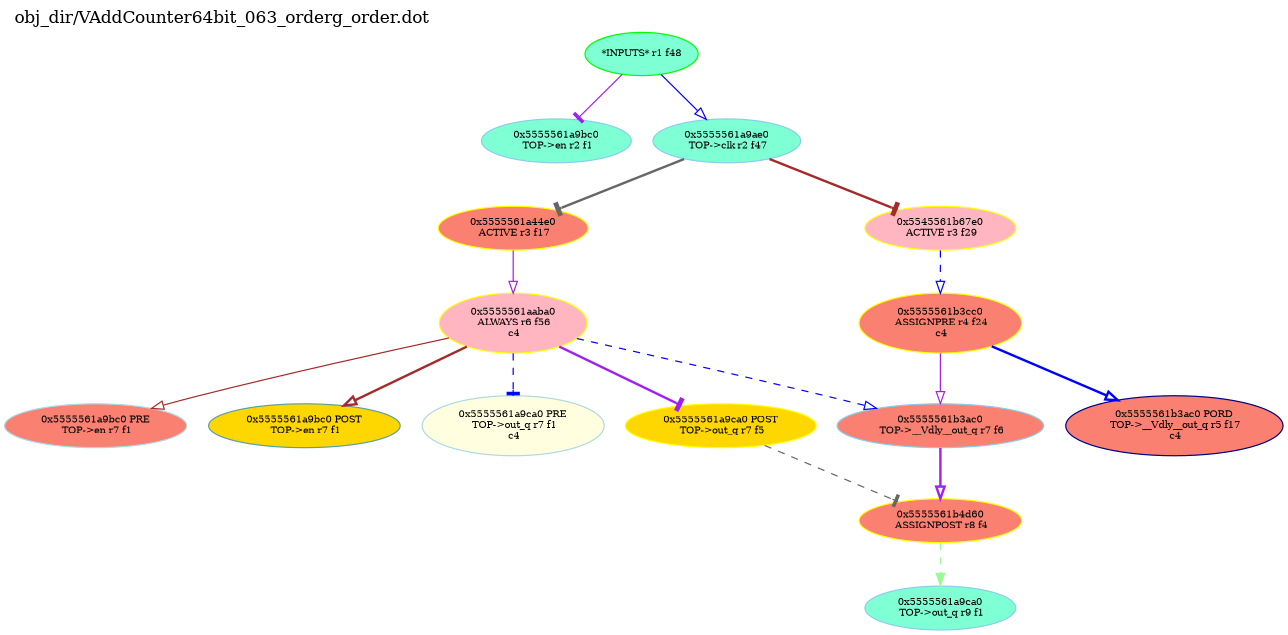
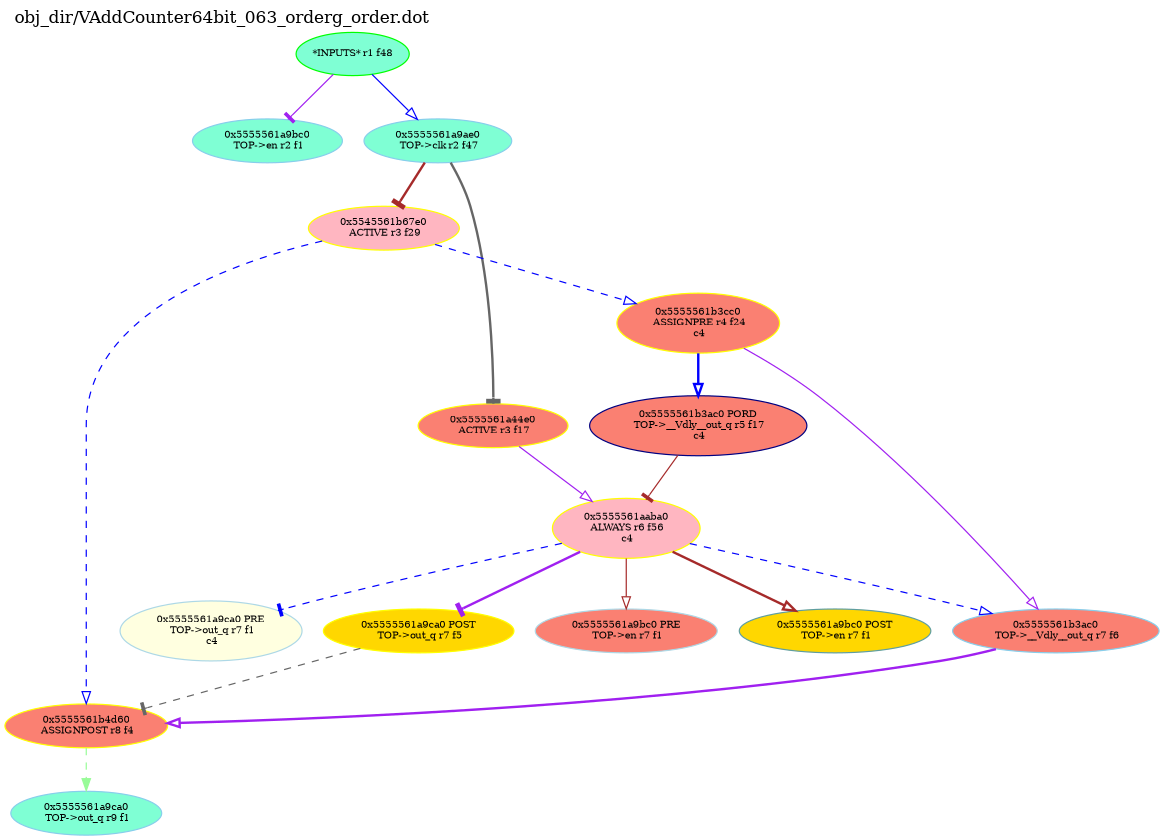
none -> (91, 398)
none -> (664, 475)
